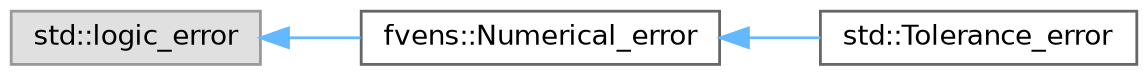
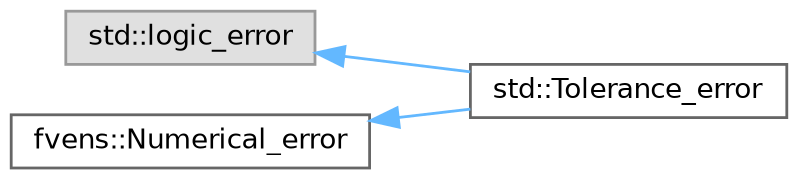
(325, 38) -> (408, 64)
